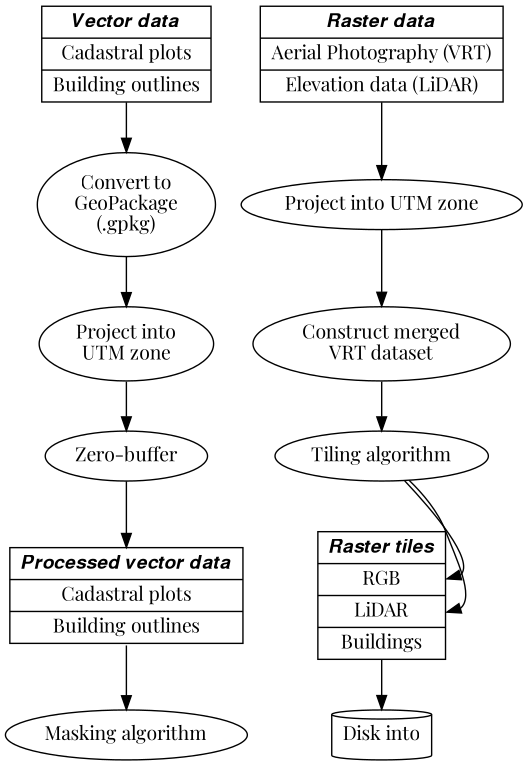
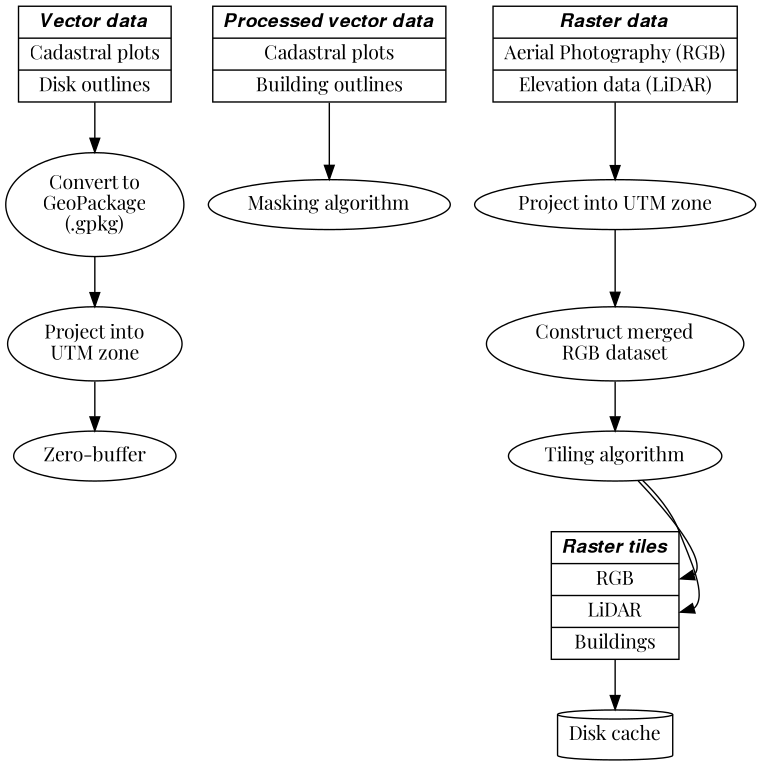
(382, 53) -> (615, 53)
(126, 85) -> (95, 85)
(382, 344) -> (615, 344)
(126, 507) -> none
(382, 735) -> (615, 735)
